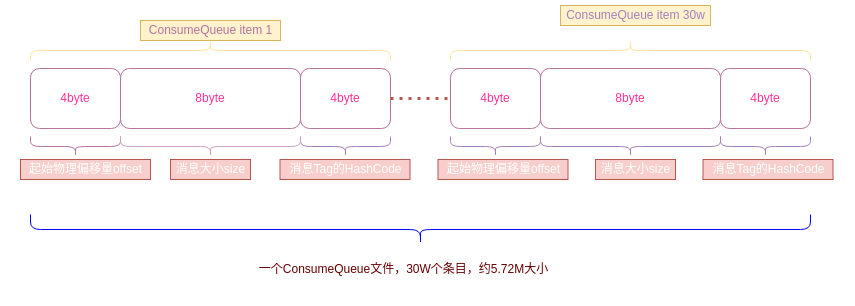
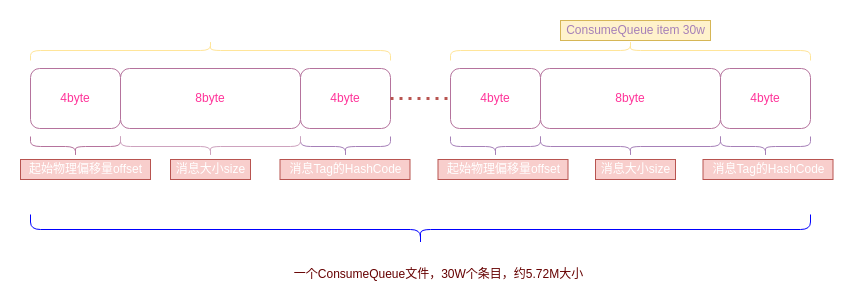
(636, 16) -> (636, 31)
(211, 31) -> none
(403, 270) -> (438, 275)
